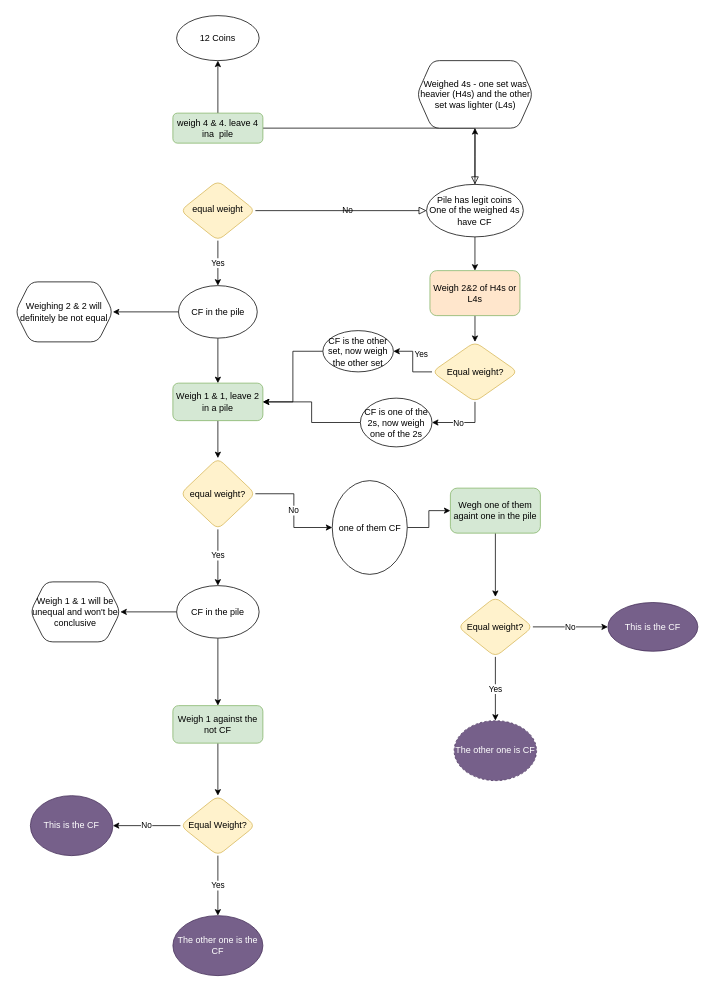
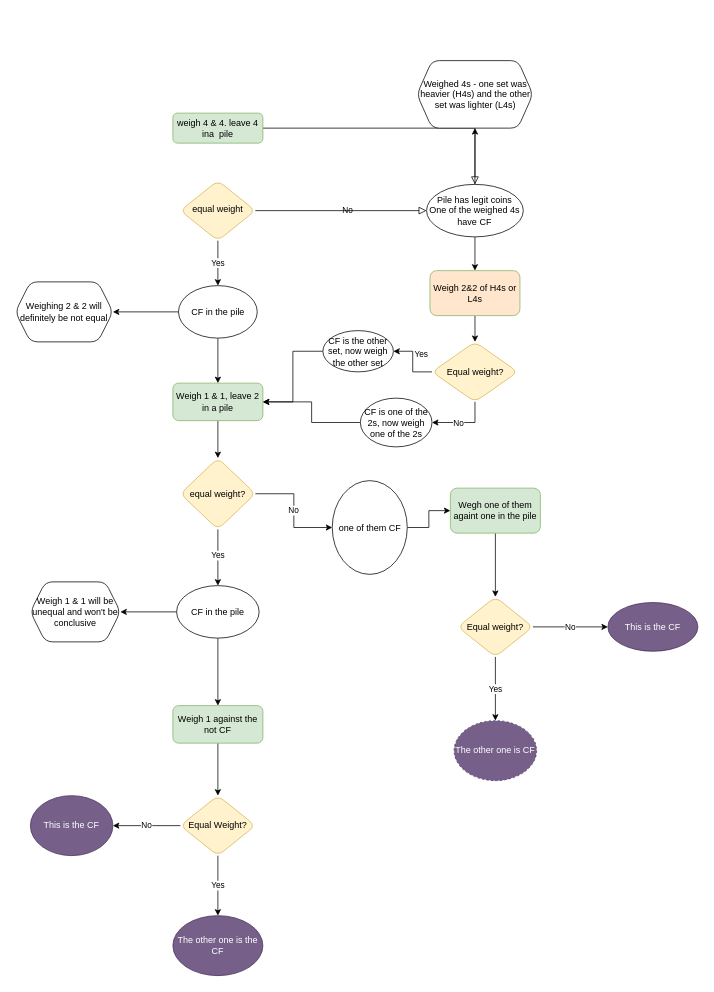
(218, 38) -> none
(218, 67) -> none
